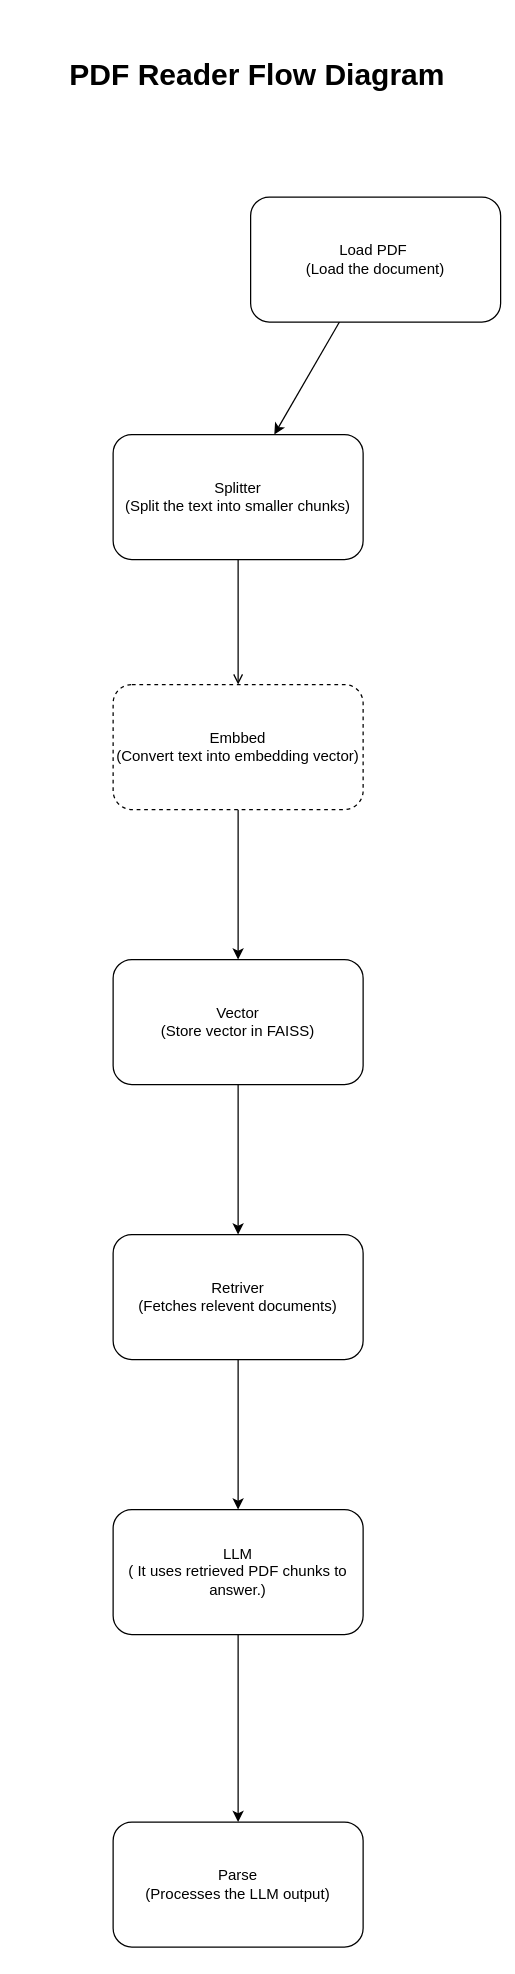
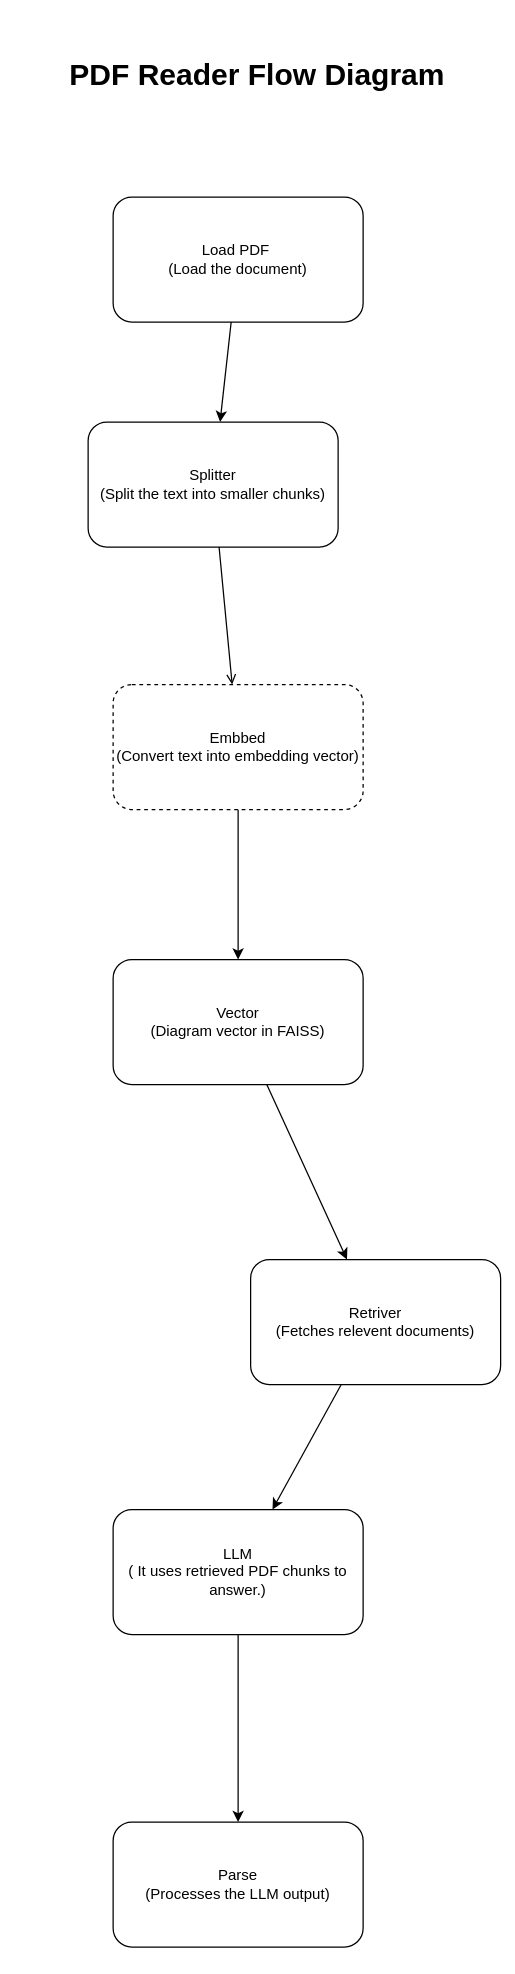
(376, 259) -> (238, 259)
(238, 497) -> (213, 484)
(238, 1022) -> (238, 1022)
(238, 1297) -> (376, 1322)
